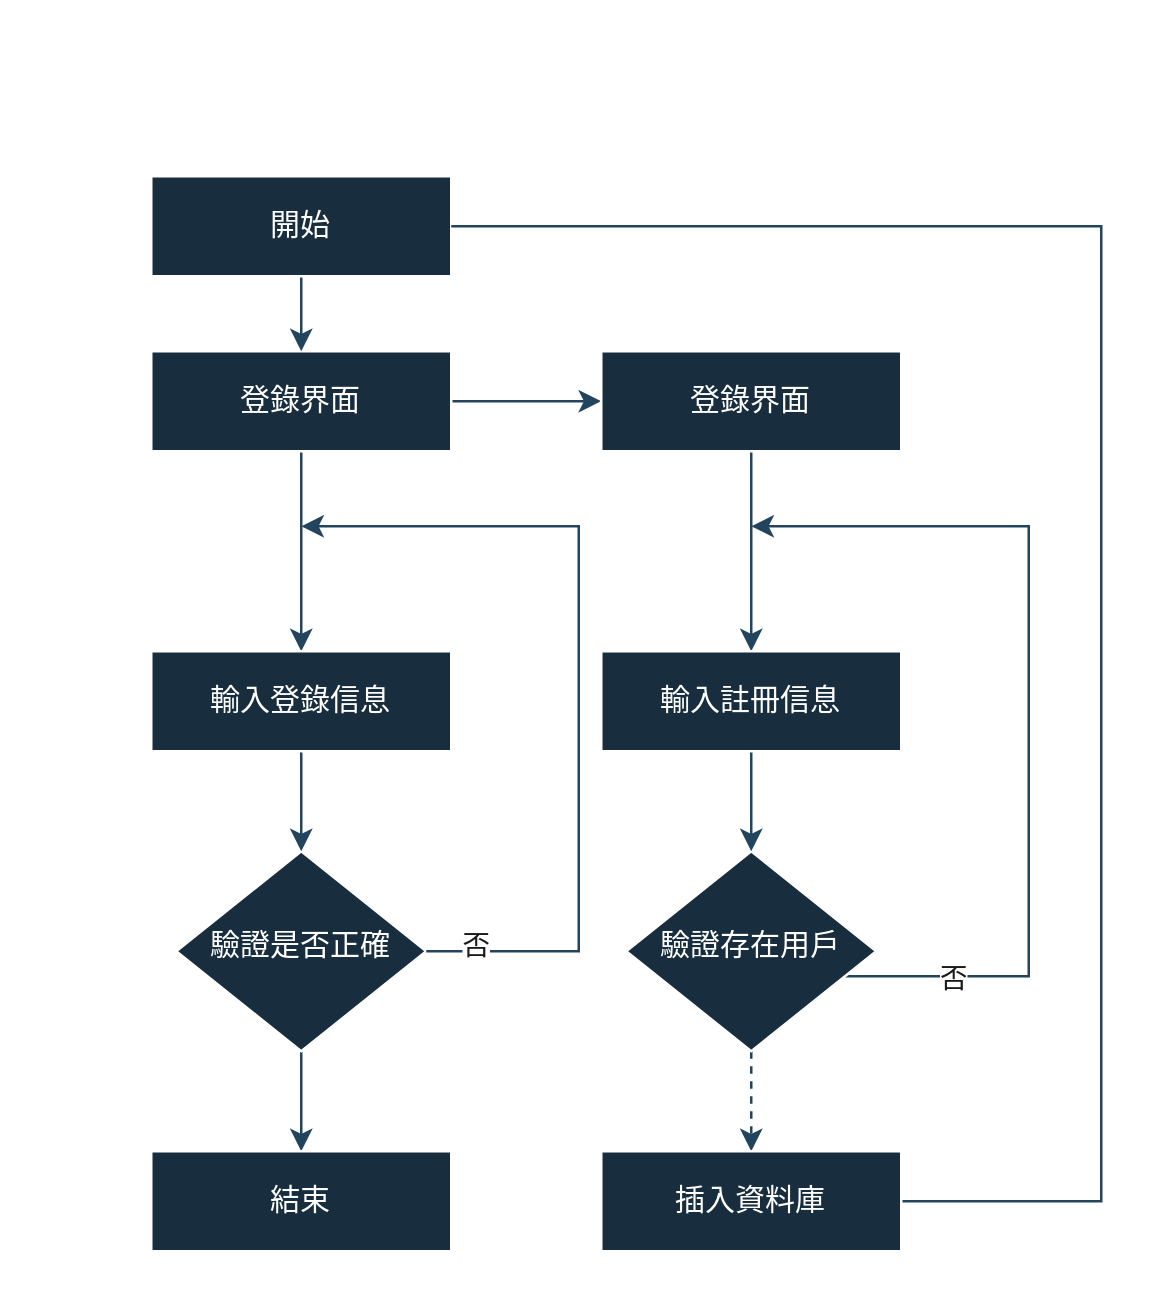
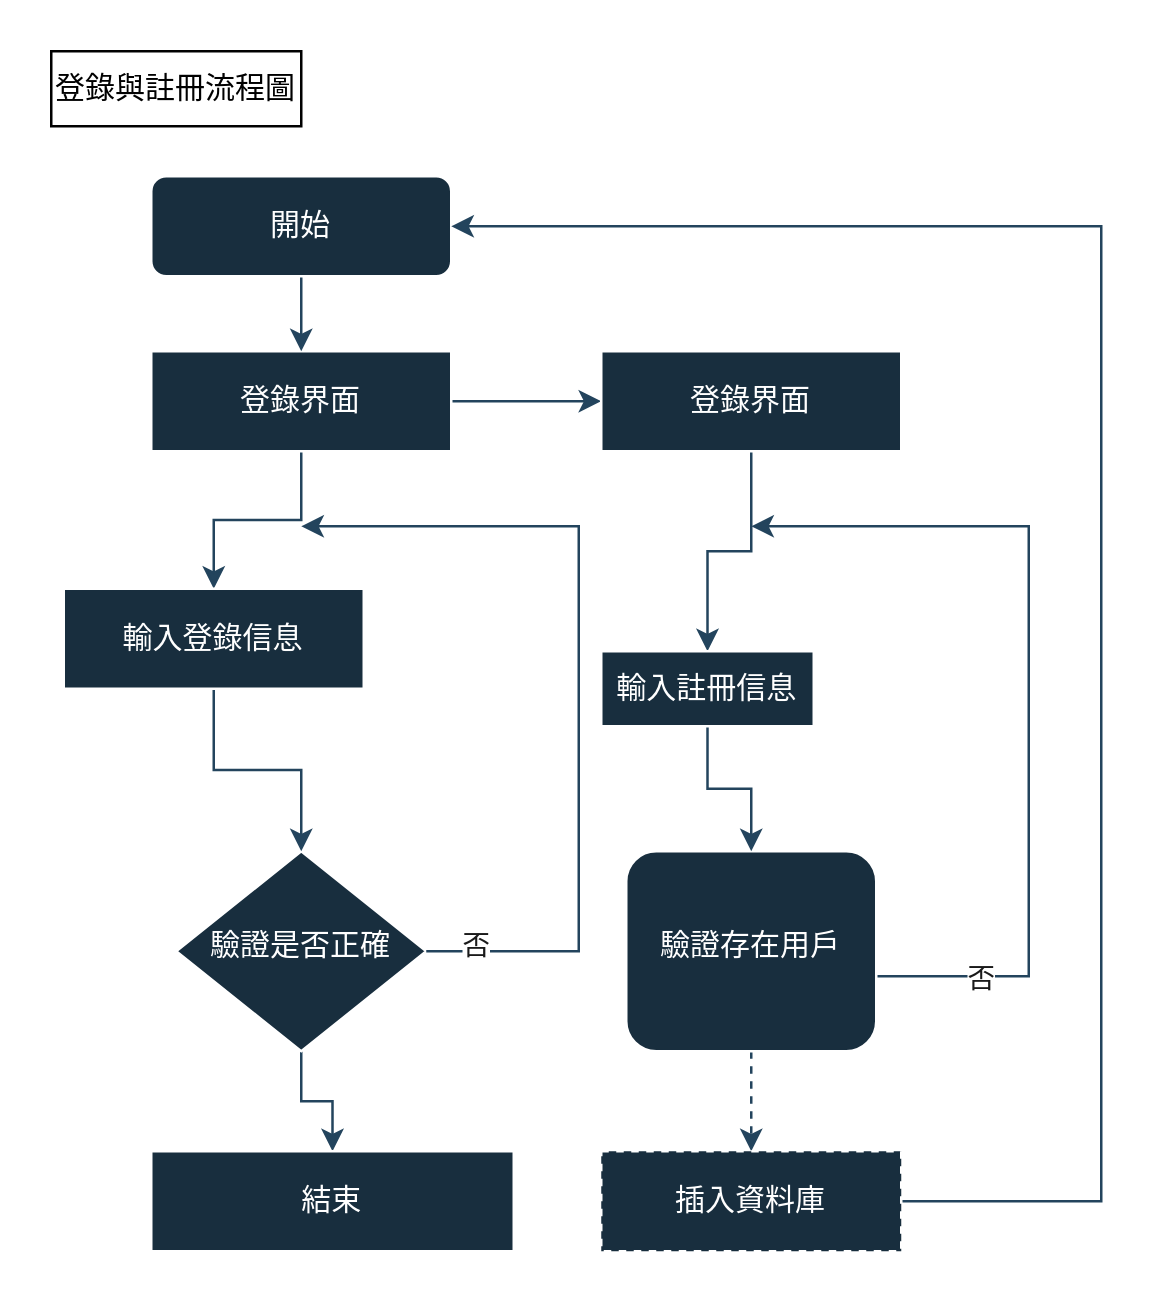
none -> (176, 89)
(301, 226) -> (301, 226)
(461, 226) -> (469, 226)
(301, 701) -> (214, 639)
(751, 701) -> (708, 689)
(751, 951) -> (751, 951)
(301, 1201) -> (333, 1201)
(751, 1201) -> (751, 1201)
